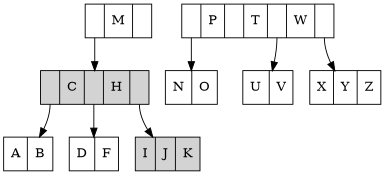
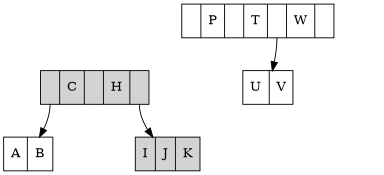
(118, 21) -> none
(191, 87) -> none
(345, 87) -> none
(94, 154) -> none
